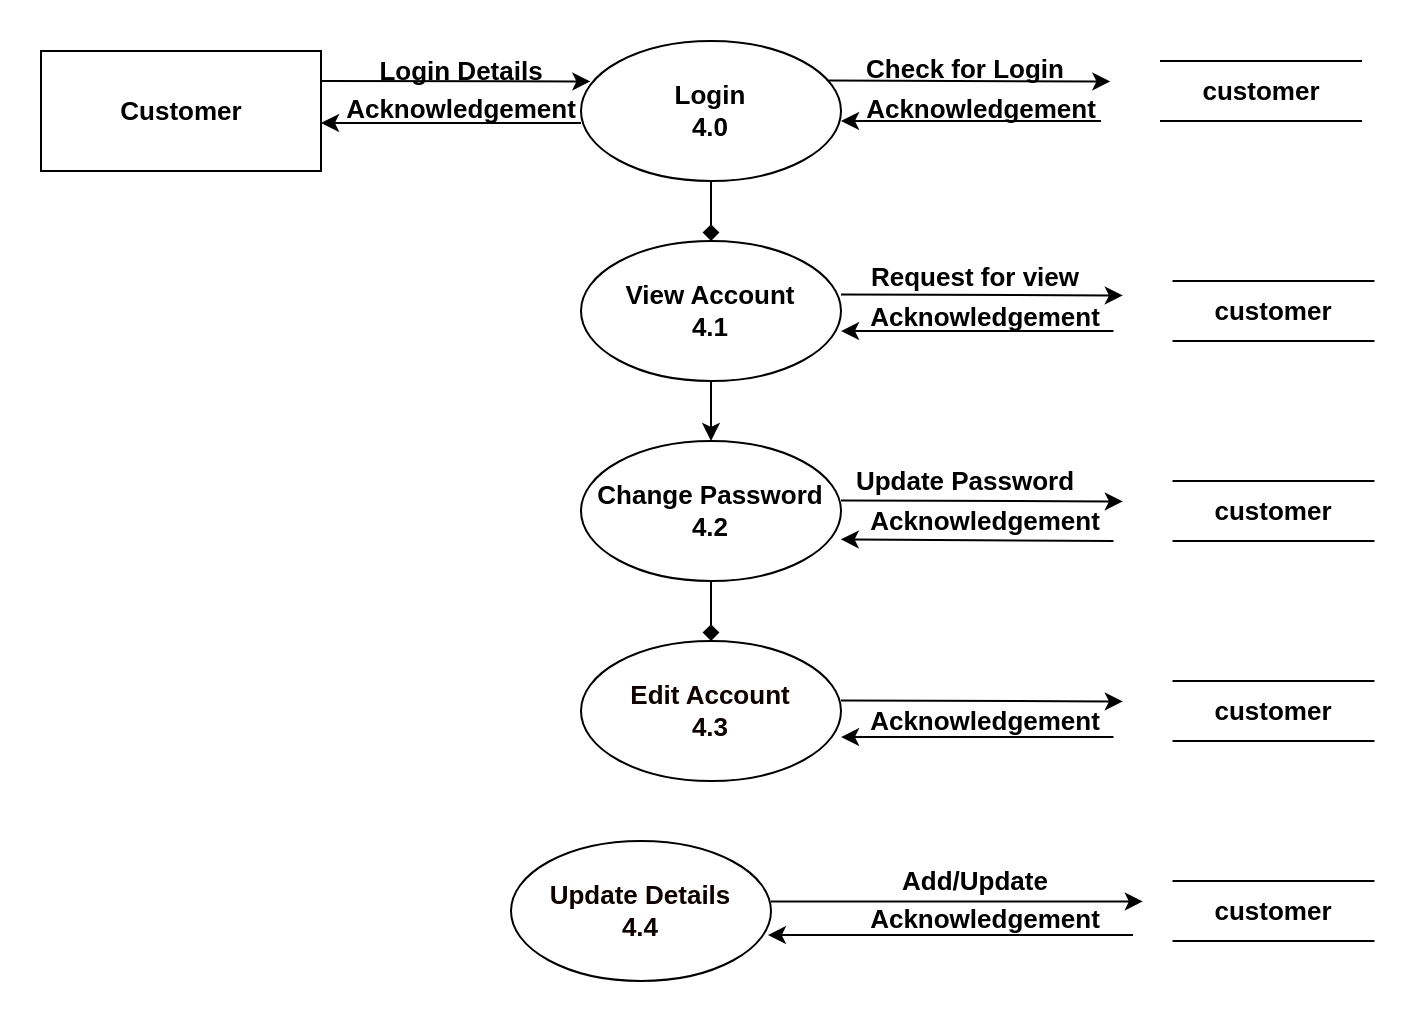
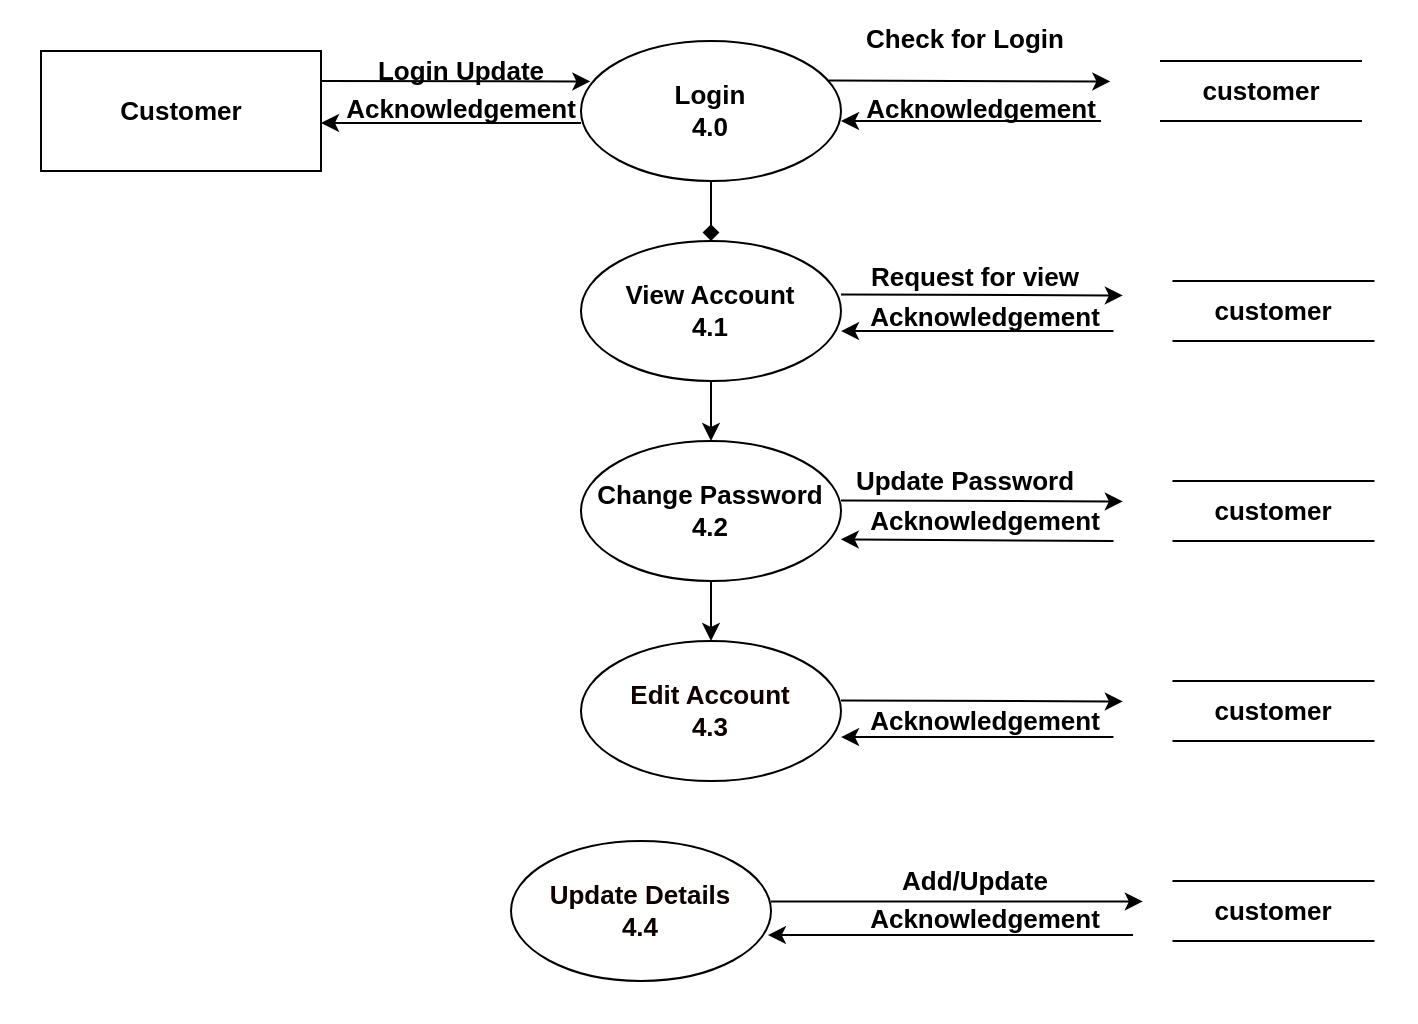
(965, 69) -> (965, 39)
(462, 71) -> (462, 71)
(711, 625) -> (711, 626)
